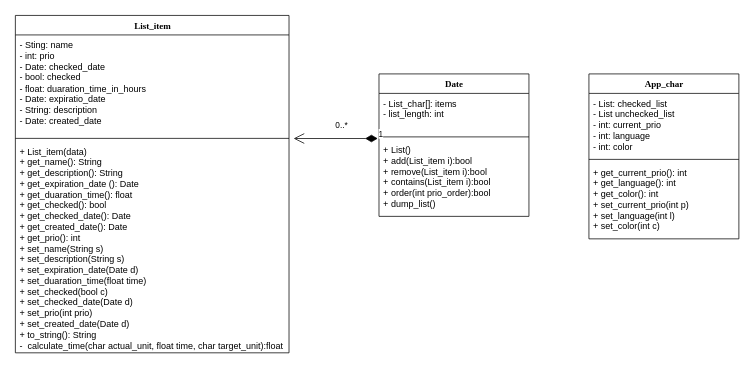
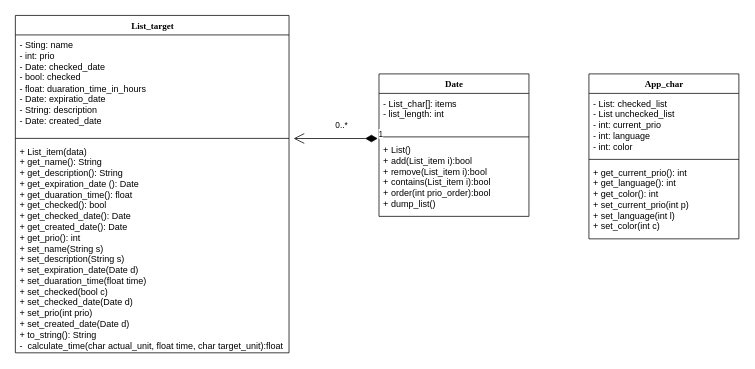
(153, 26) -> (153, 26)
